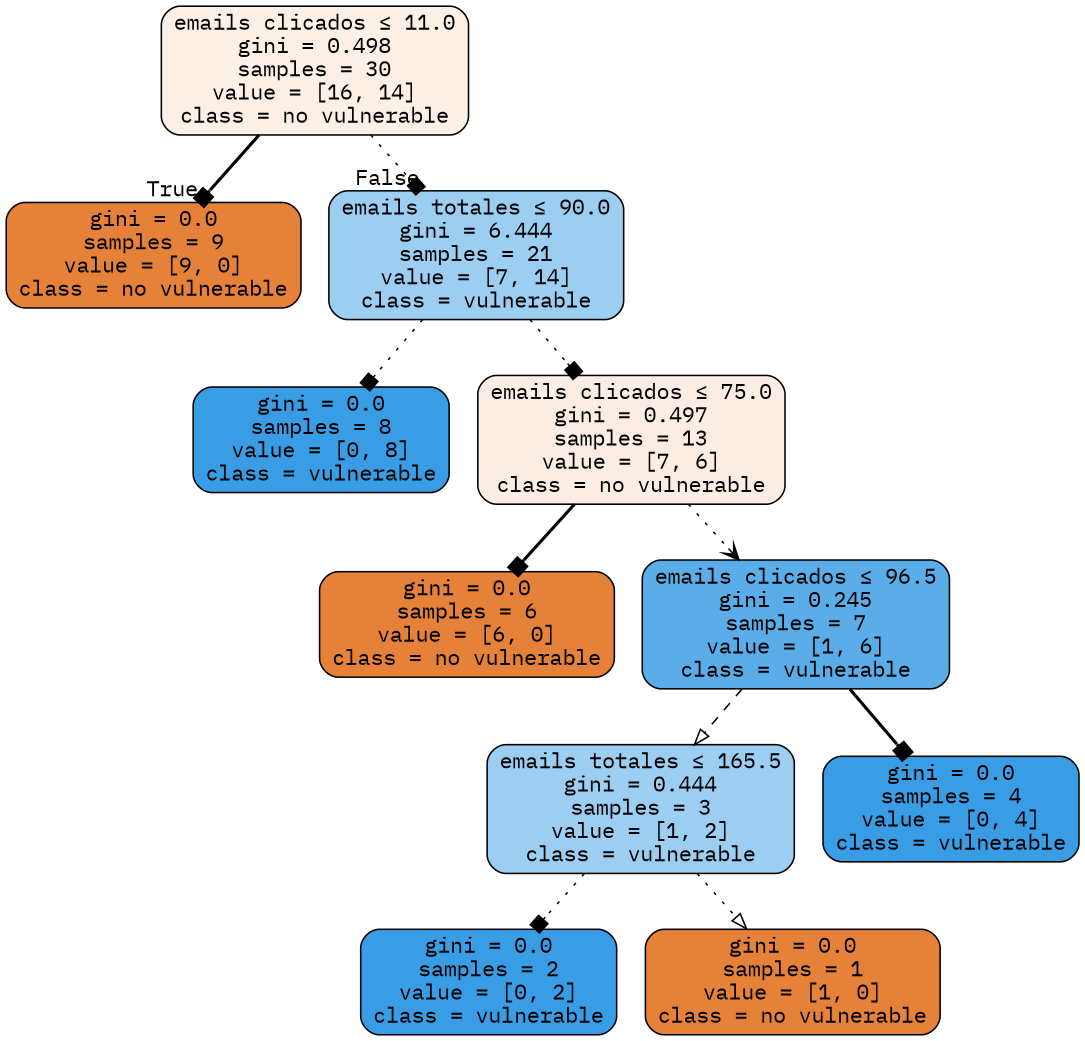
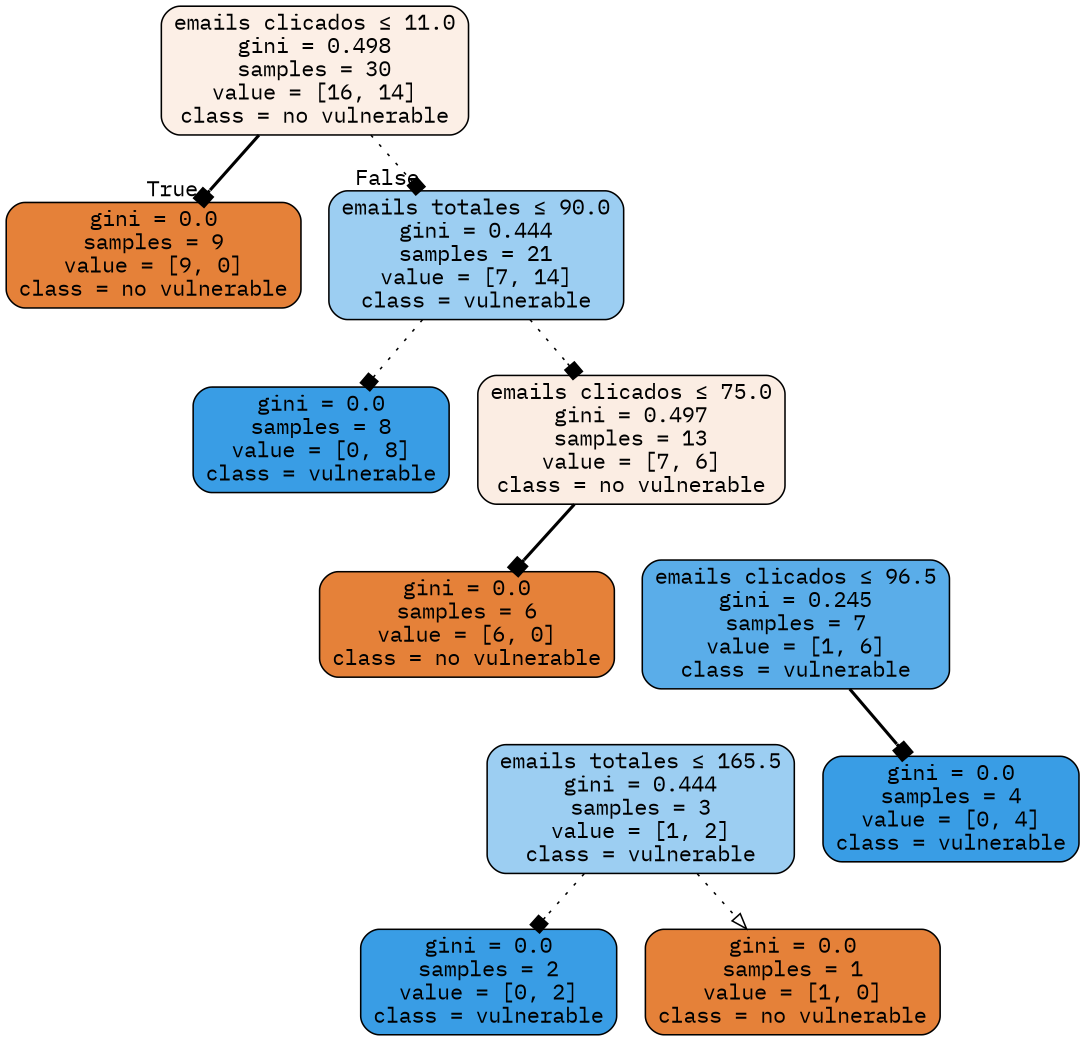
(476, 231) -> (476, 231)
(708, 526) -> none
(723, 711) -> none
